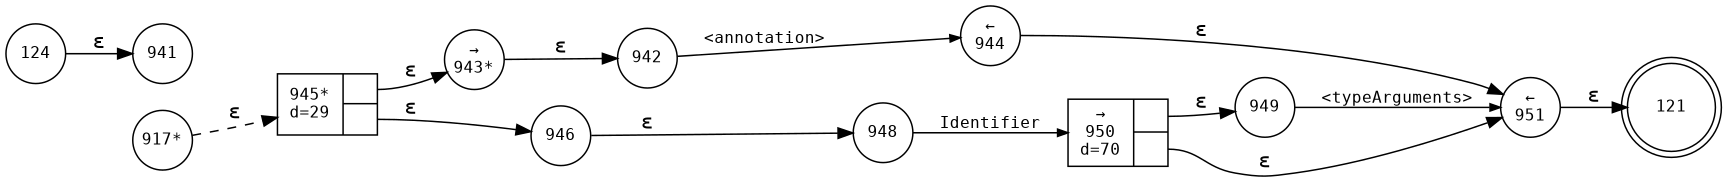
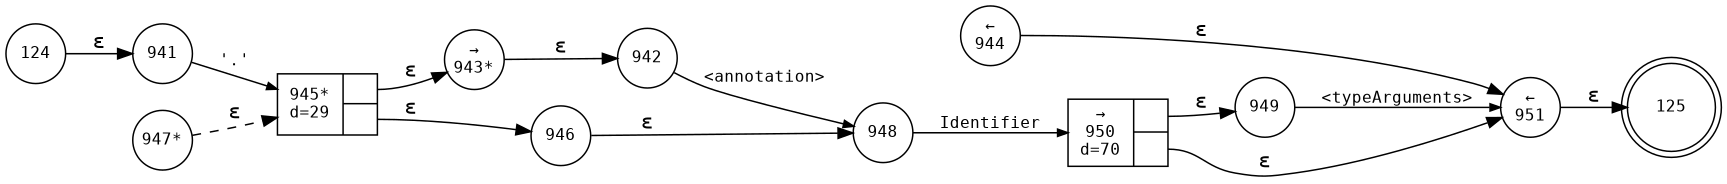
(814, 47) -> (757, 102)
none -> (229, 74)
(1671, 107) -> (1671, 107)
(163, 140) -> (163, 140)
